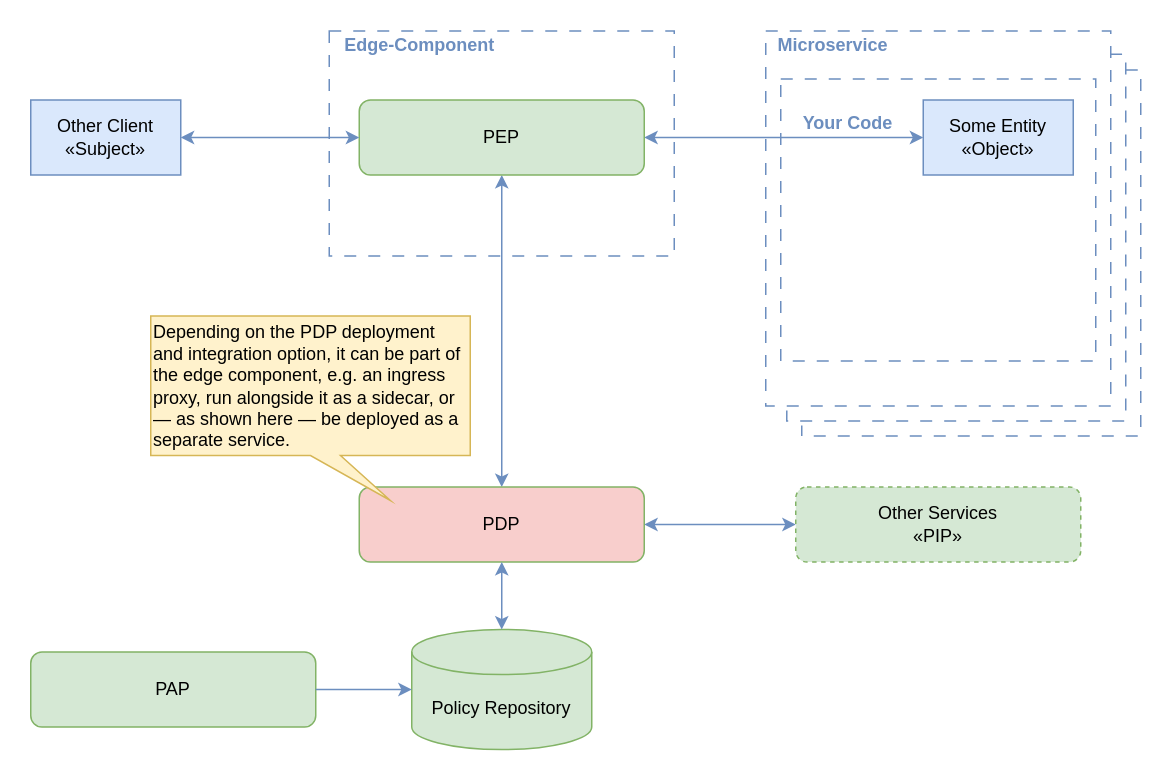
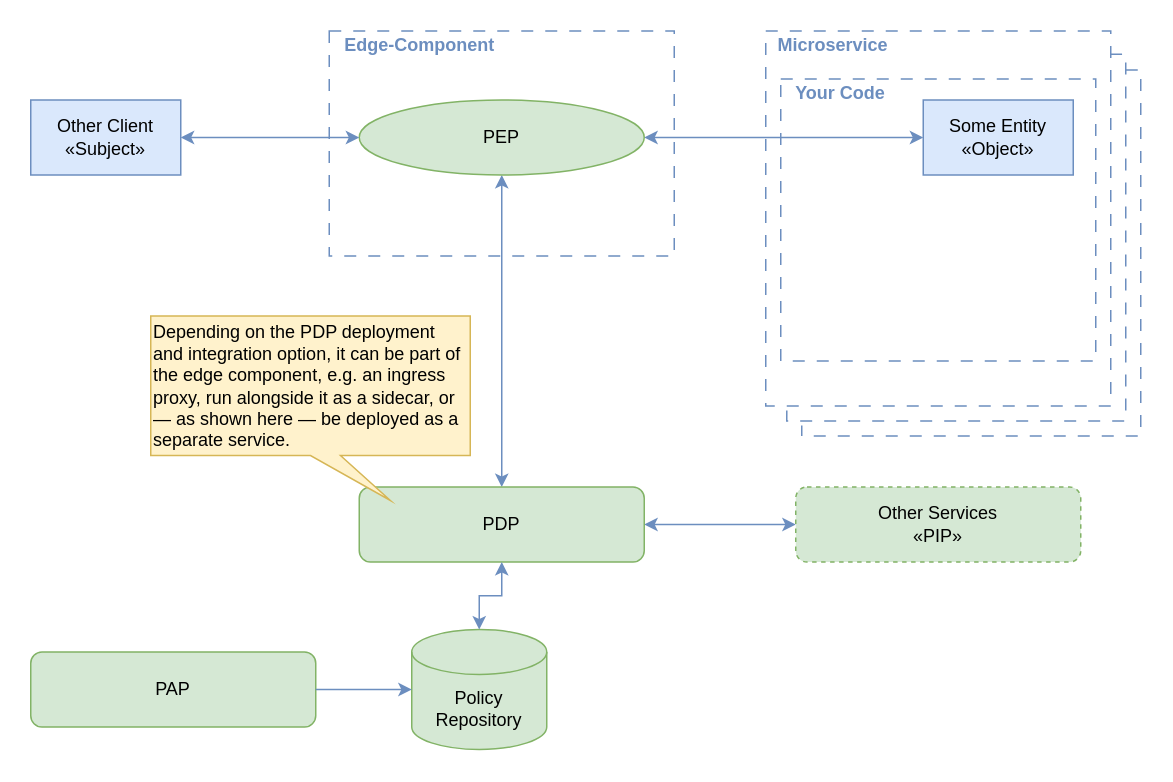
(848, 123) -> (841, 93)
(502, 137) -> (502, 137)
(502, 524) -> (502, 524)
(502, 689) -> (479, 689)
